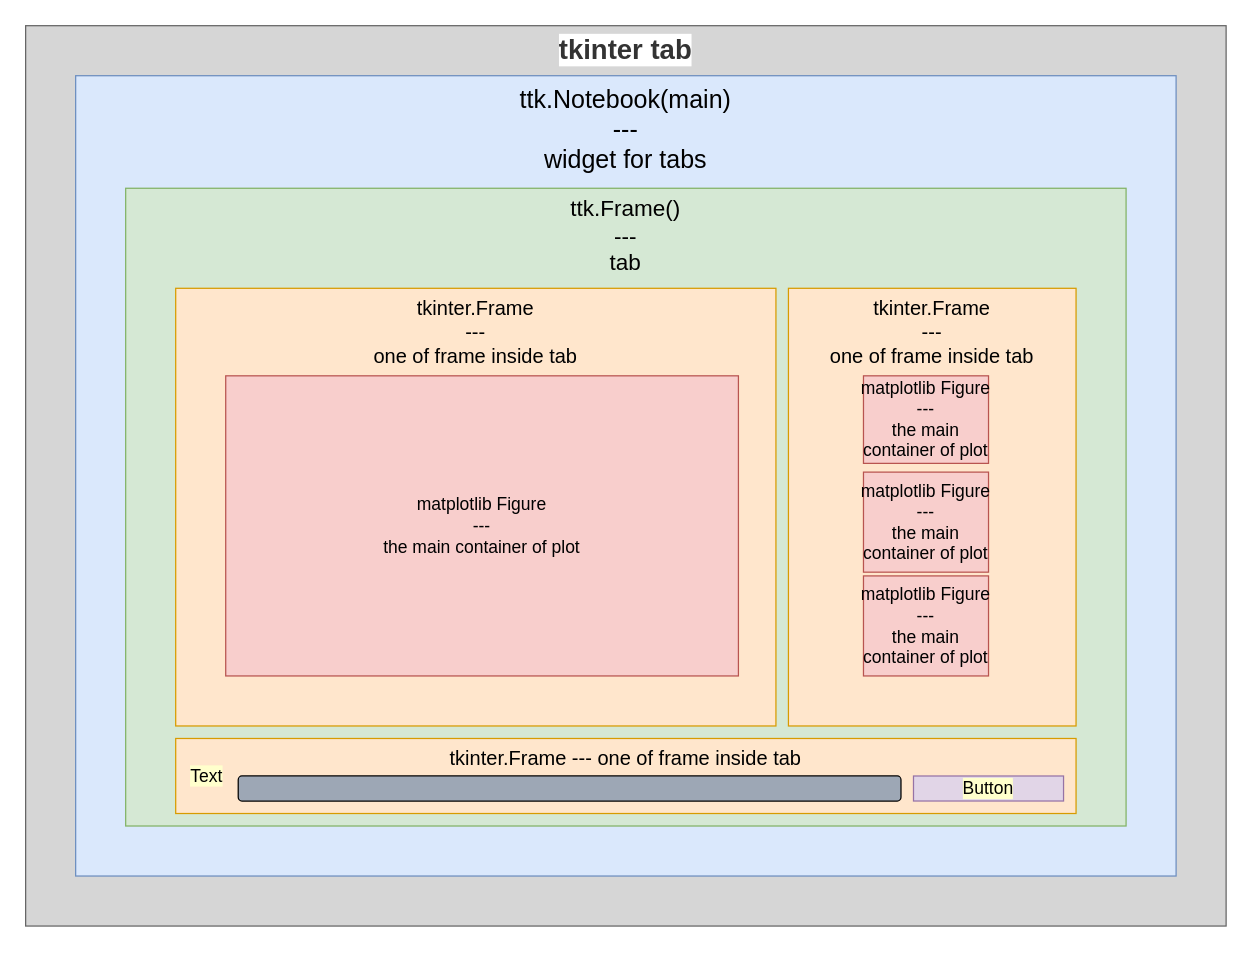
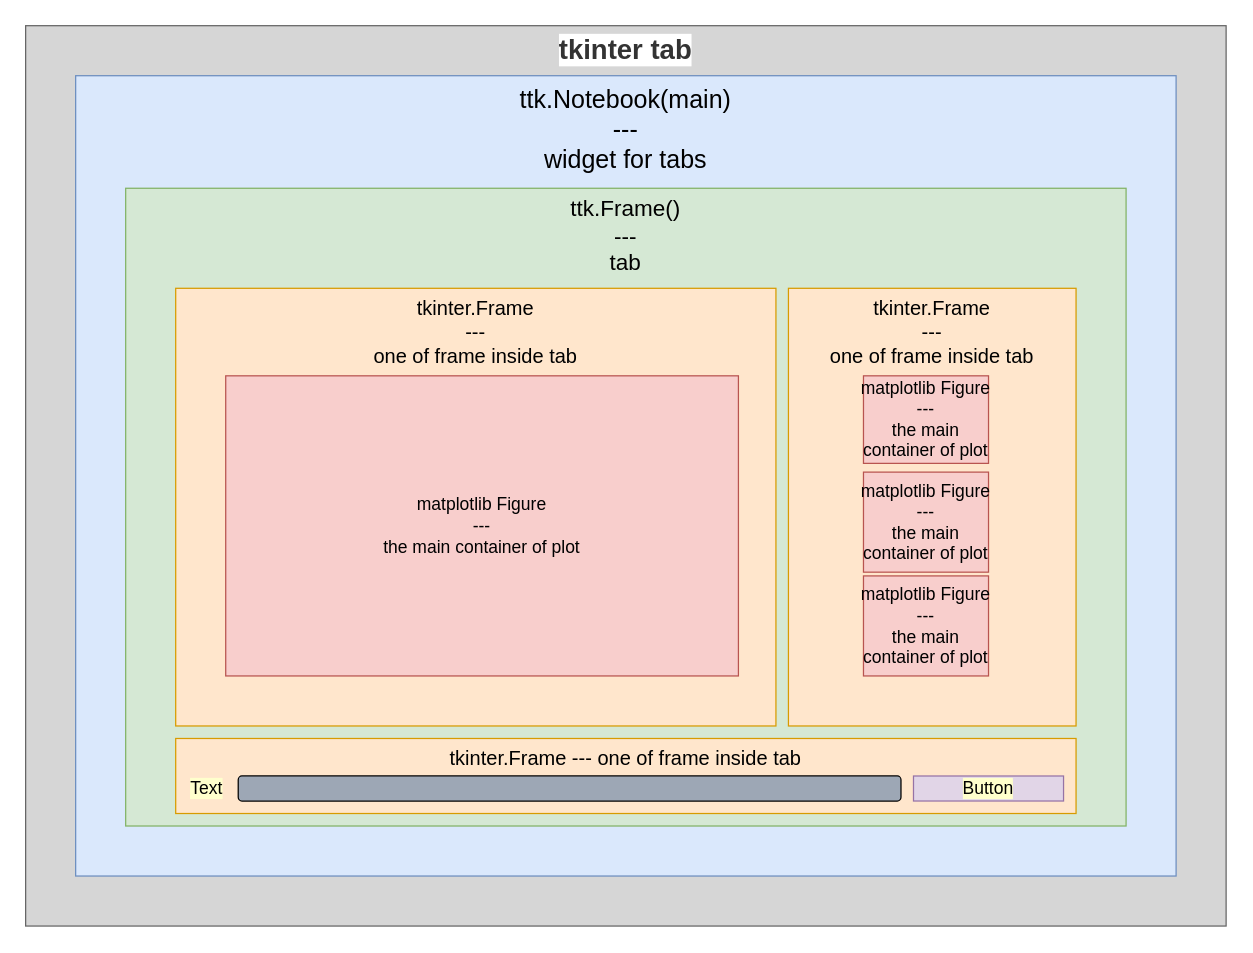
(207, 776) -> (207, 788)
